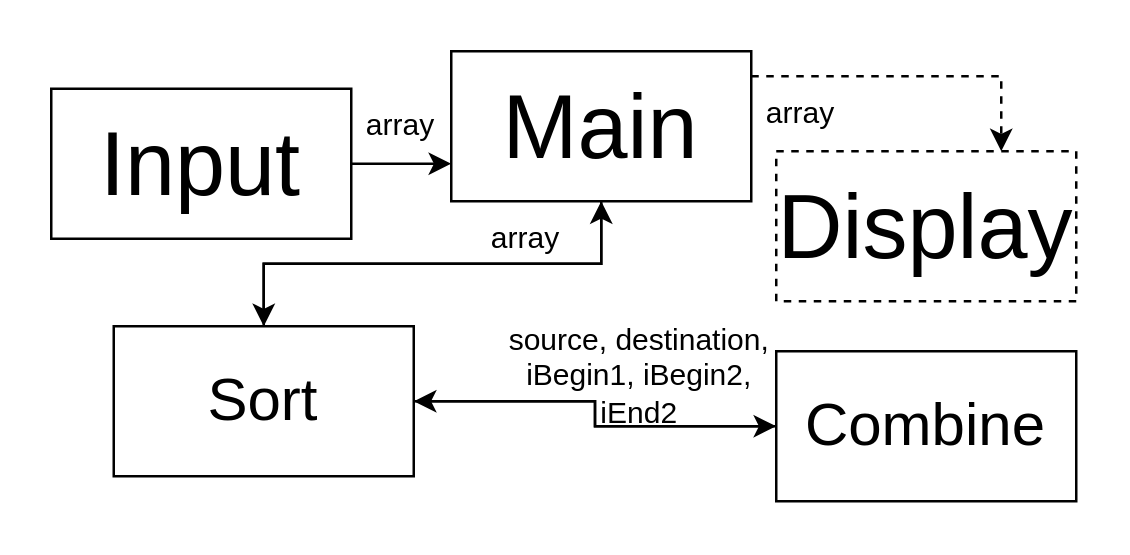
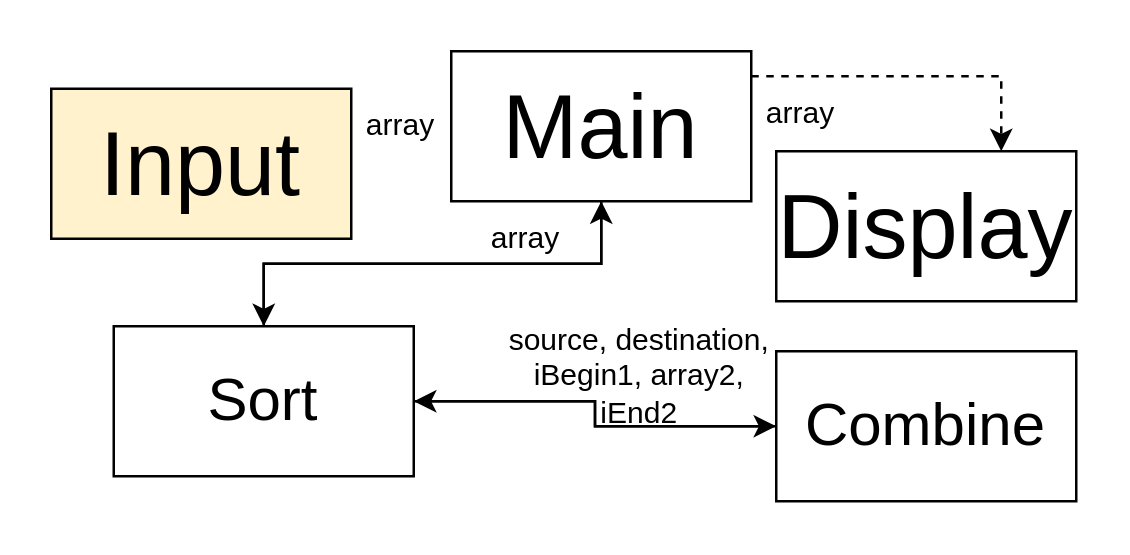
(201, 164) -> (201, 164)
(393, 164) -> none
(926, 226) -> (926, 226)
(640, 376) -> (640, 376)
